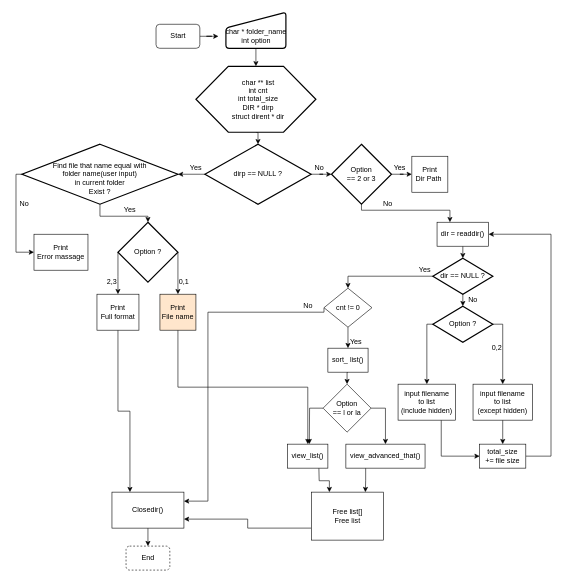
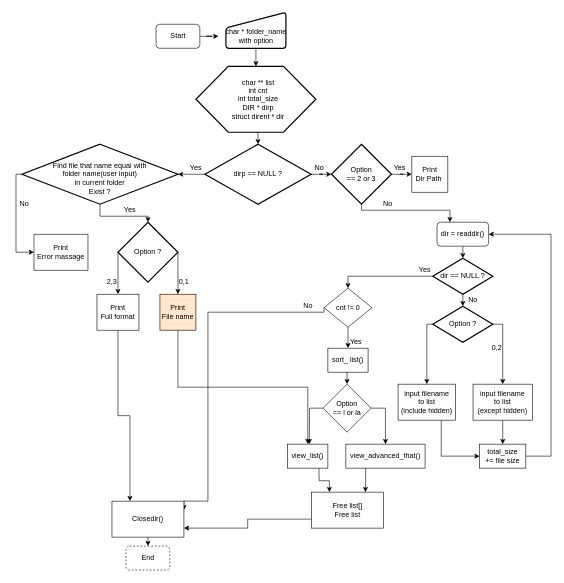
(256, 36) -> (256, 36)
(463, 234) -> (463, 234)
(148, 510) -> (148, 519)
(347, 516) -> (347, 510)
